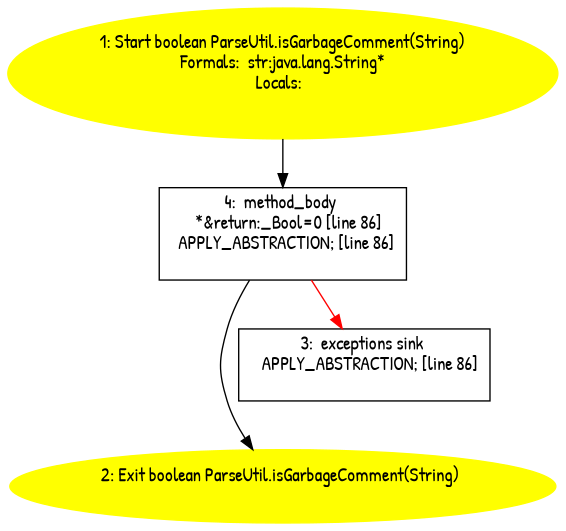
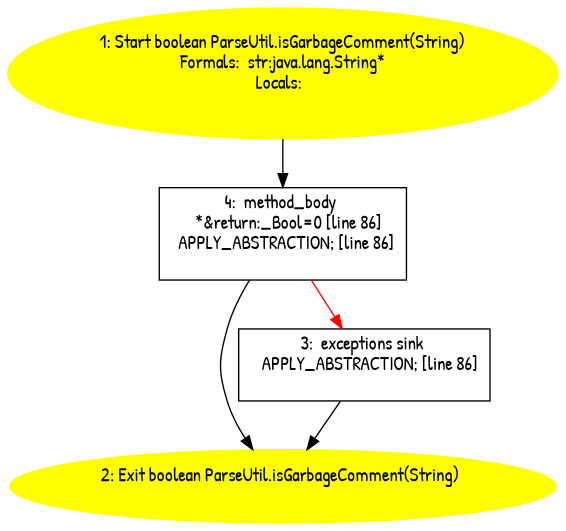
none -> (328, 420)
